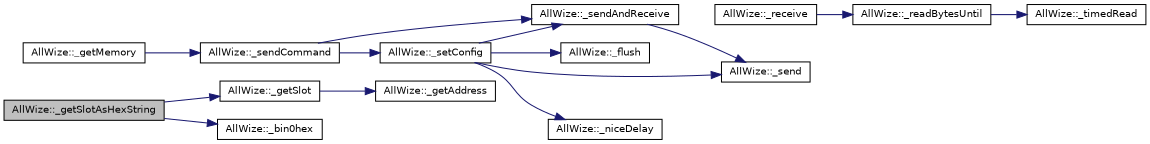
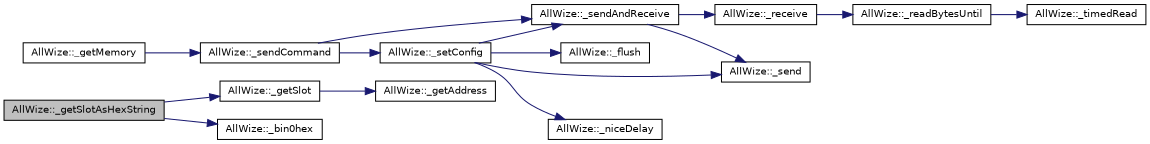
none -> (692, 15)
